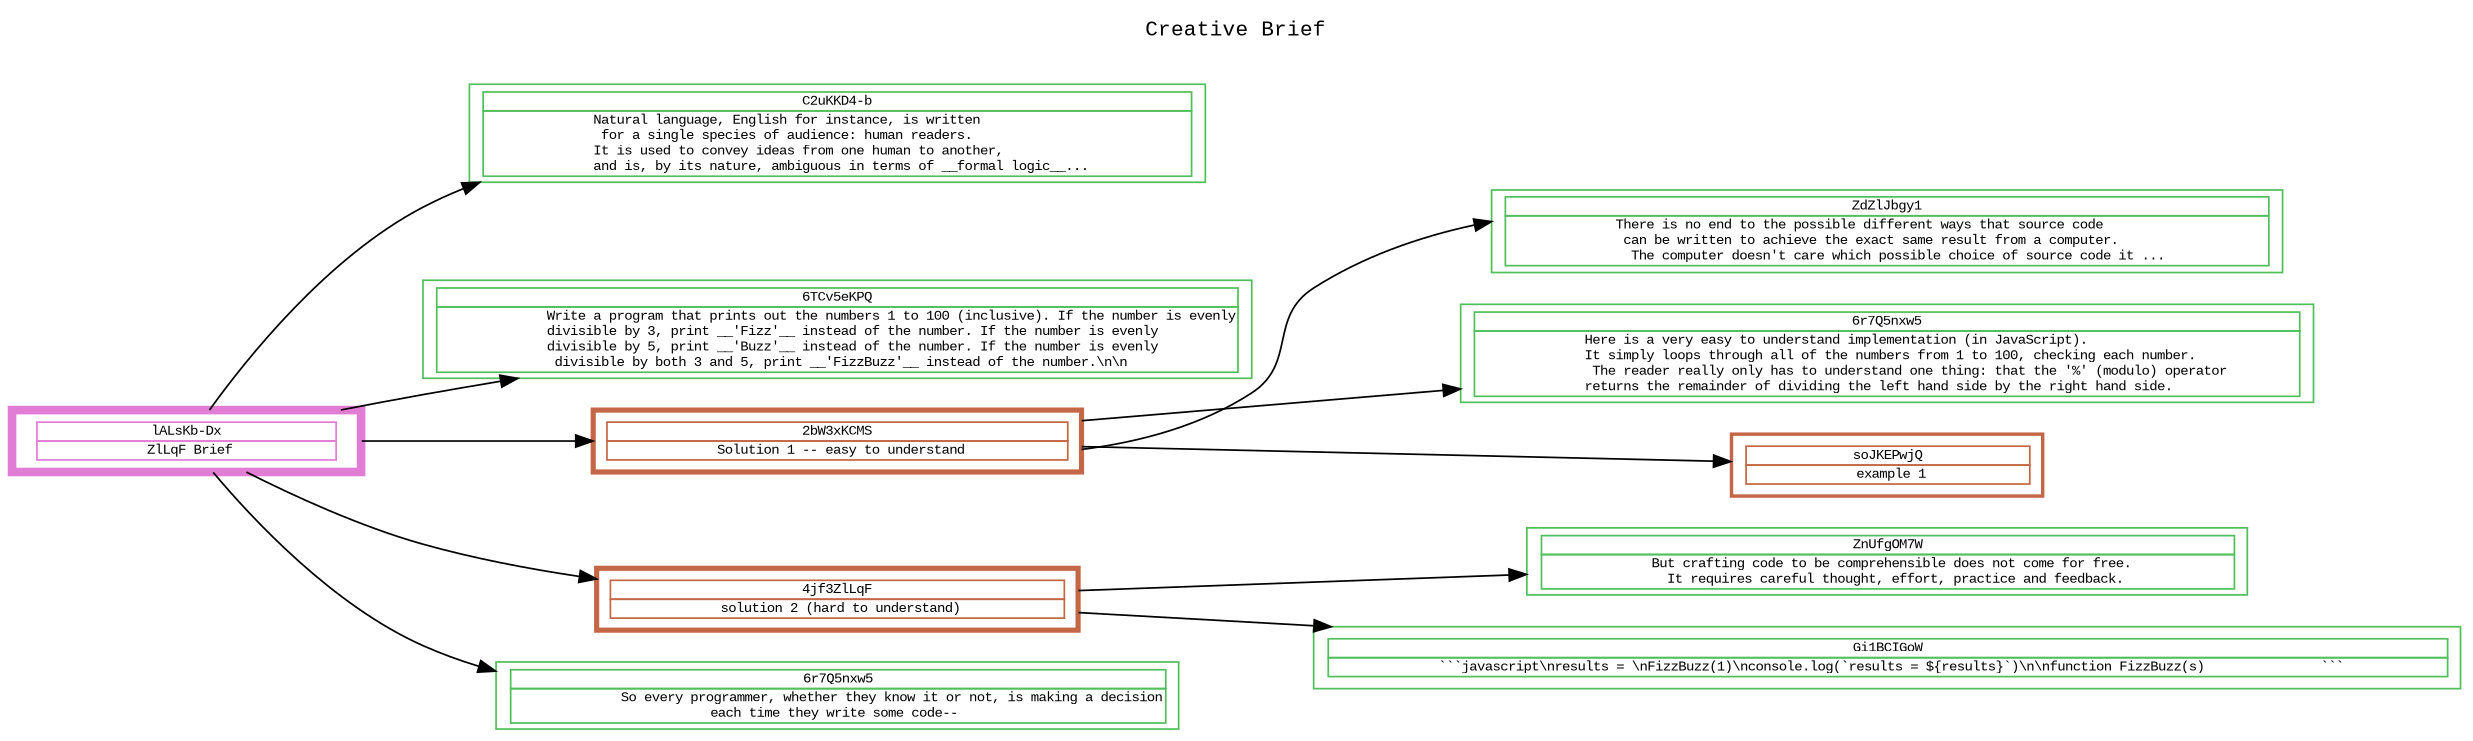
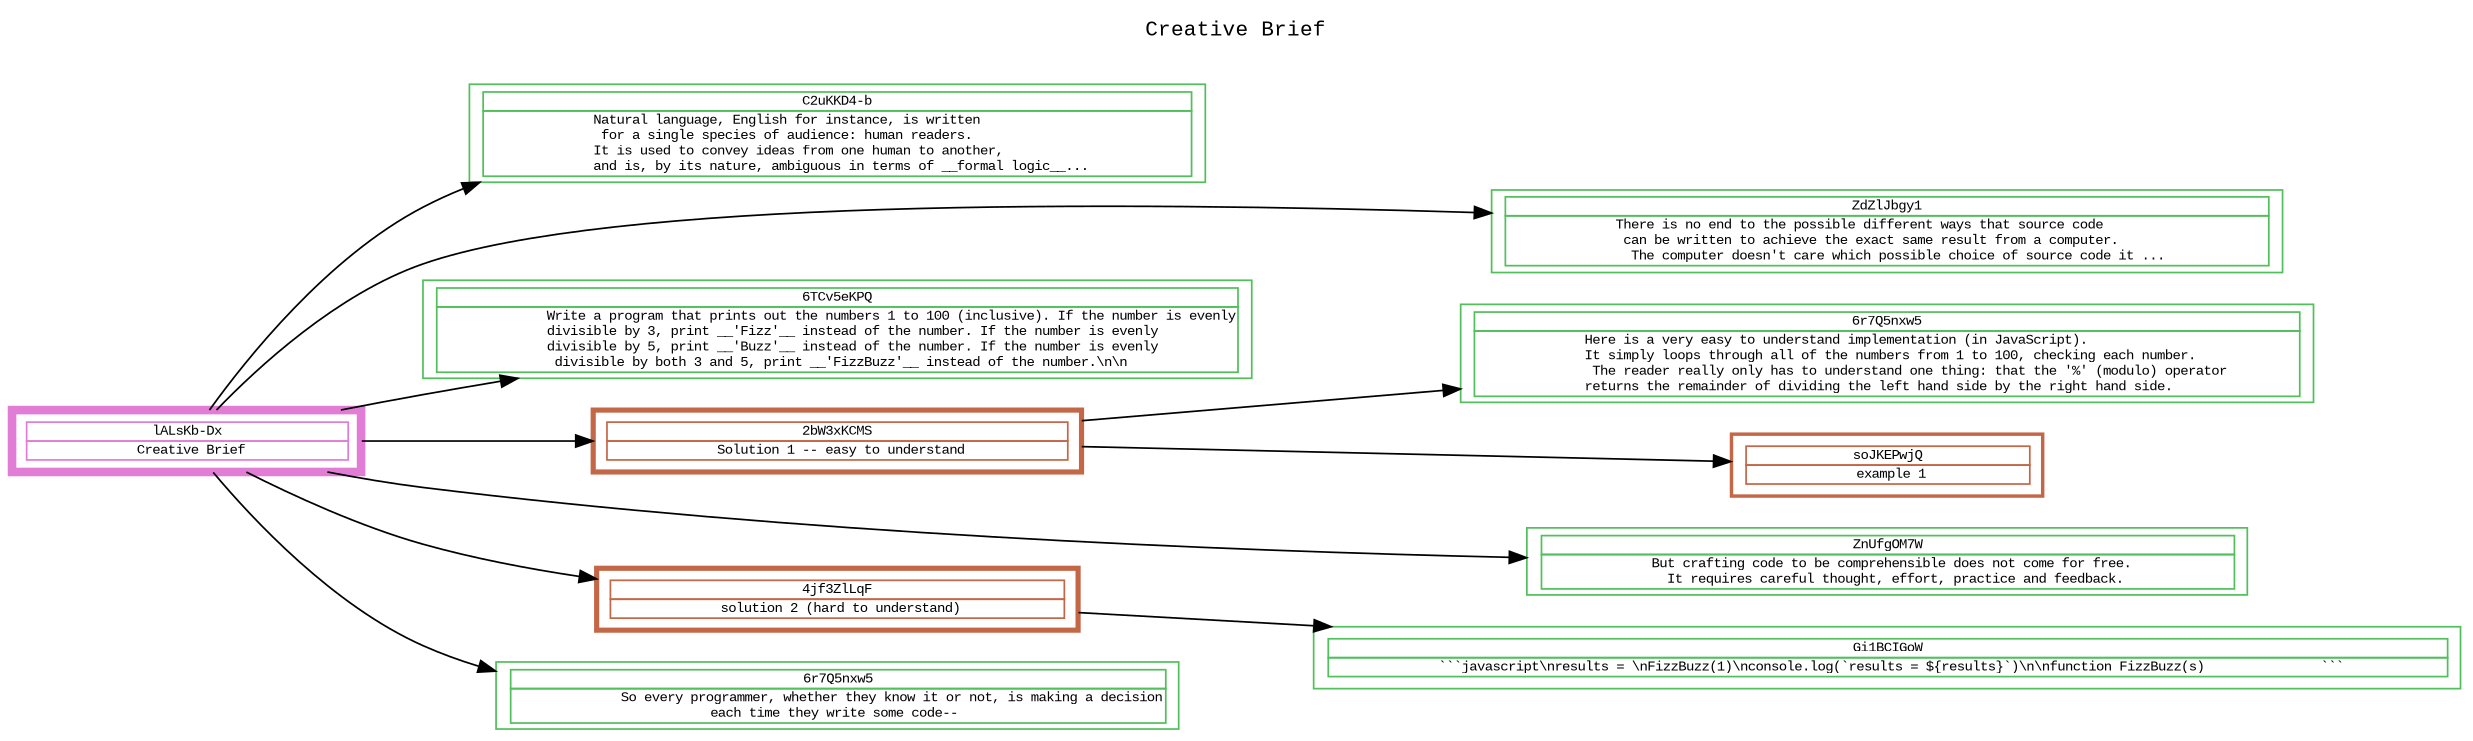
(1282, 344) -> (819, 213)
(187, 450) -> (187, 450)
(1294, 583) -> (917, 532)
